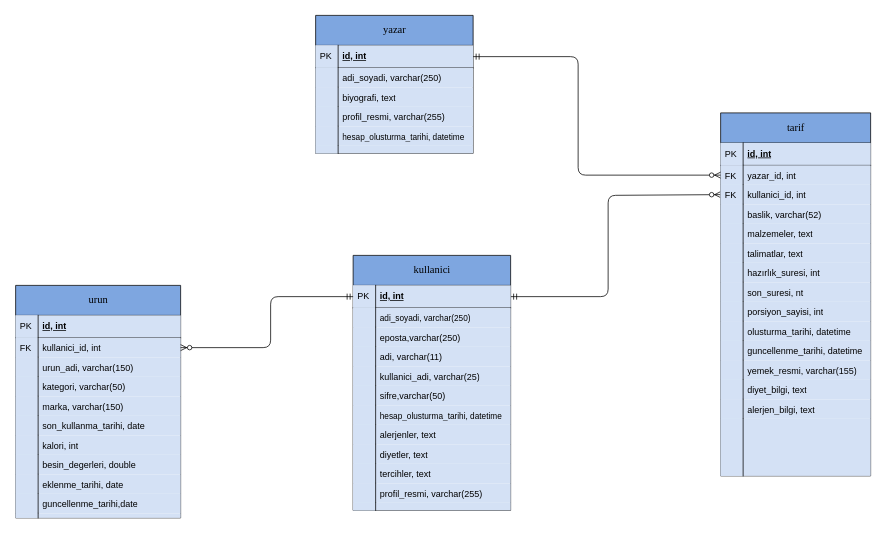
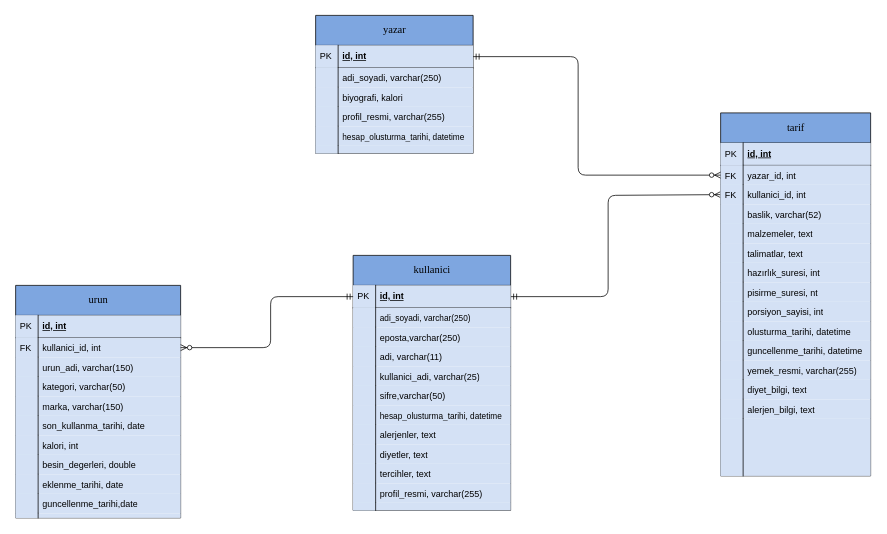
(375, 98) -> (378, 98)
(779, 293) -> (787, 293)
(807, 371) -> (807, 371)
